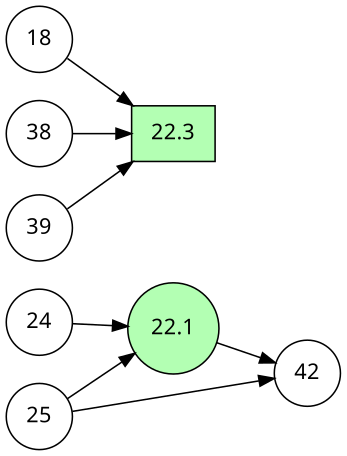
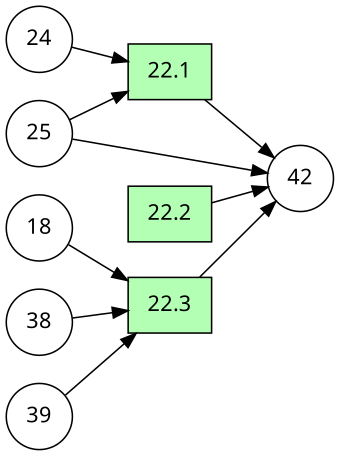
none -> (170, 214)
none -> (232, 245)
(173, 328) -> (170, 72)
